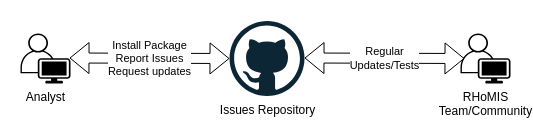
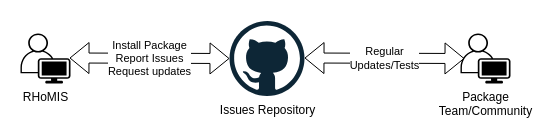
(46, 98) -> (46, 98)
(486, 105) -> (486, 105)
